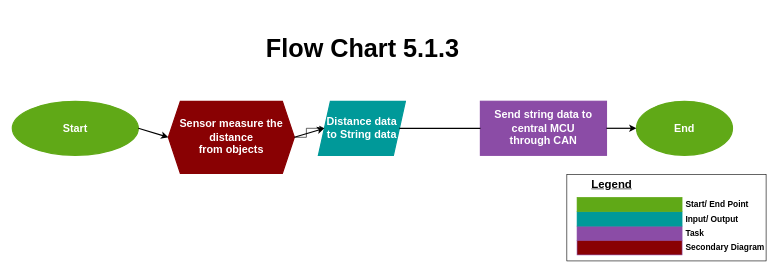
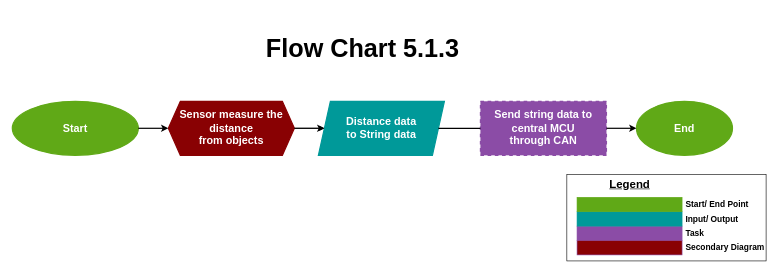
(362, 128) -> (381, 128)
(543, 128) -> (543, 128)
(231, 137) -> (231, 128)
(611, 185) -> (629, 185)
